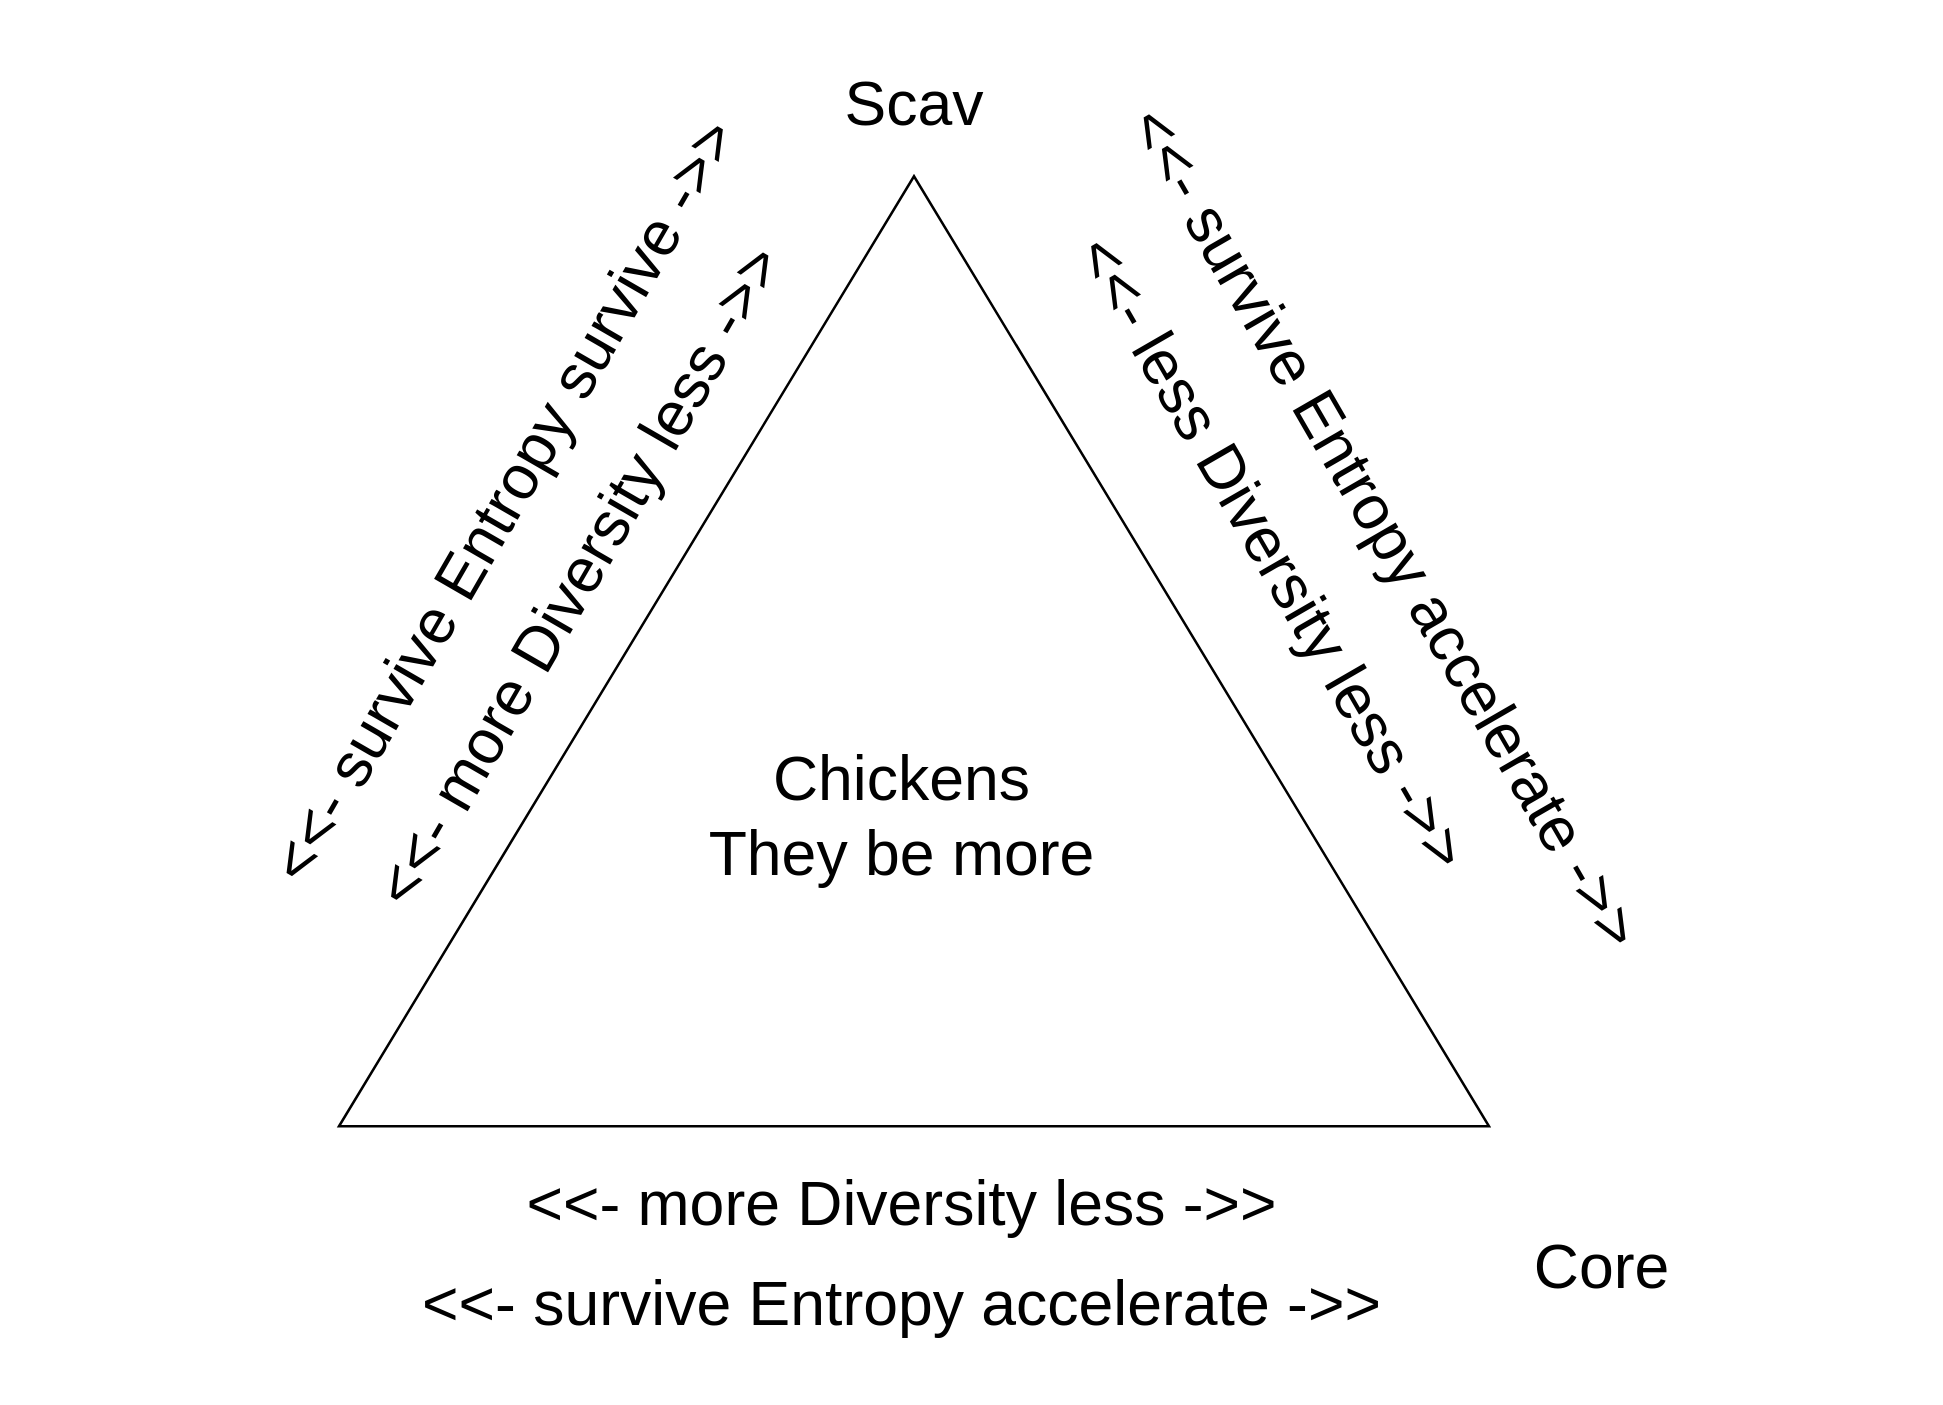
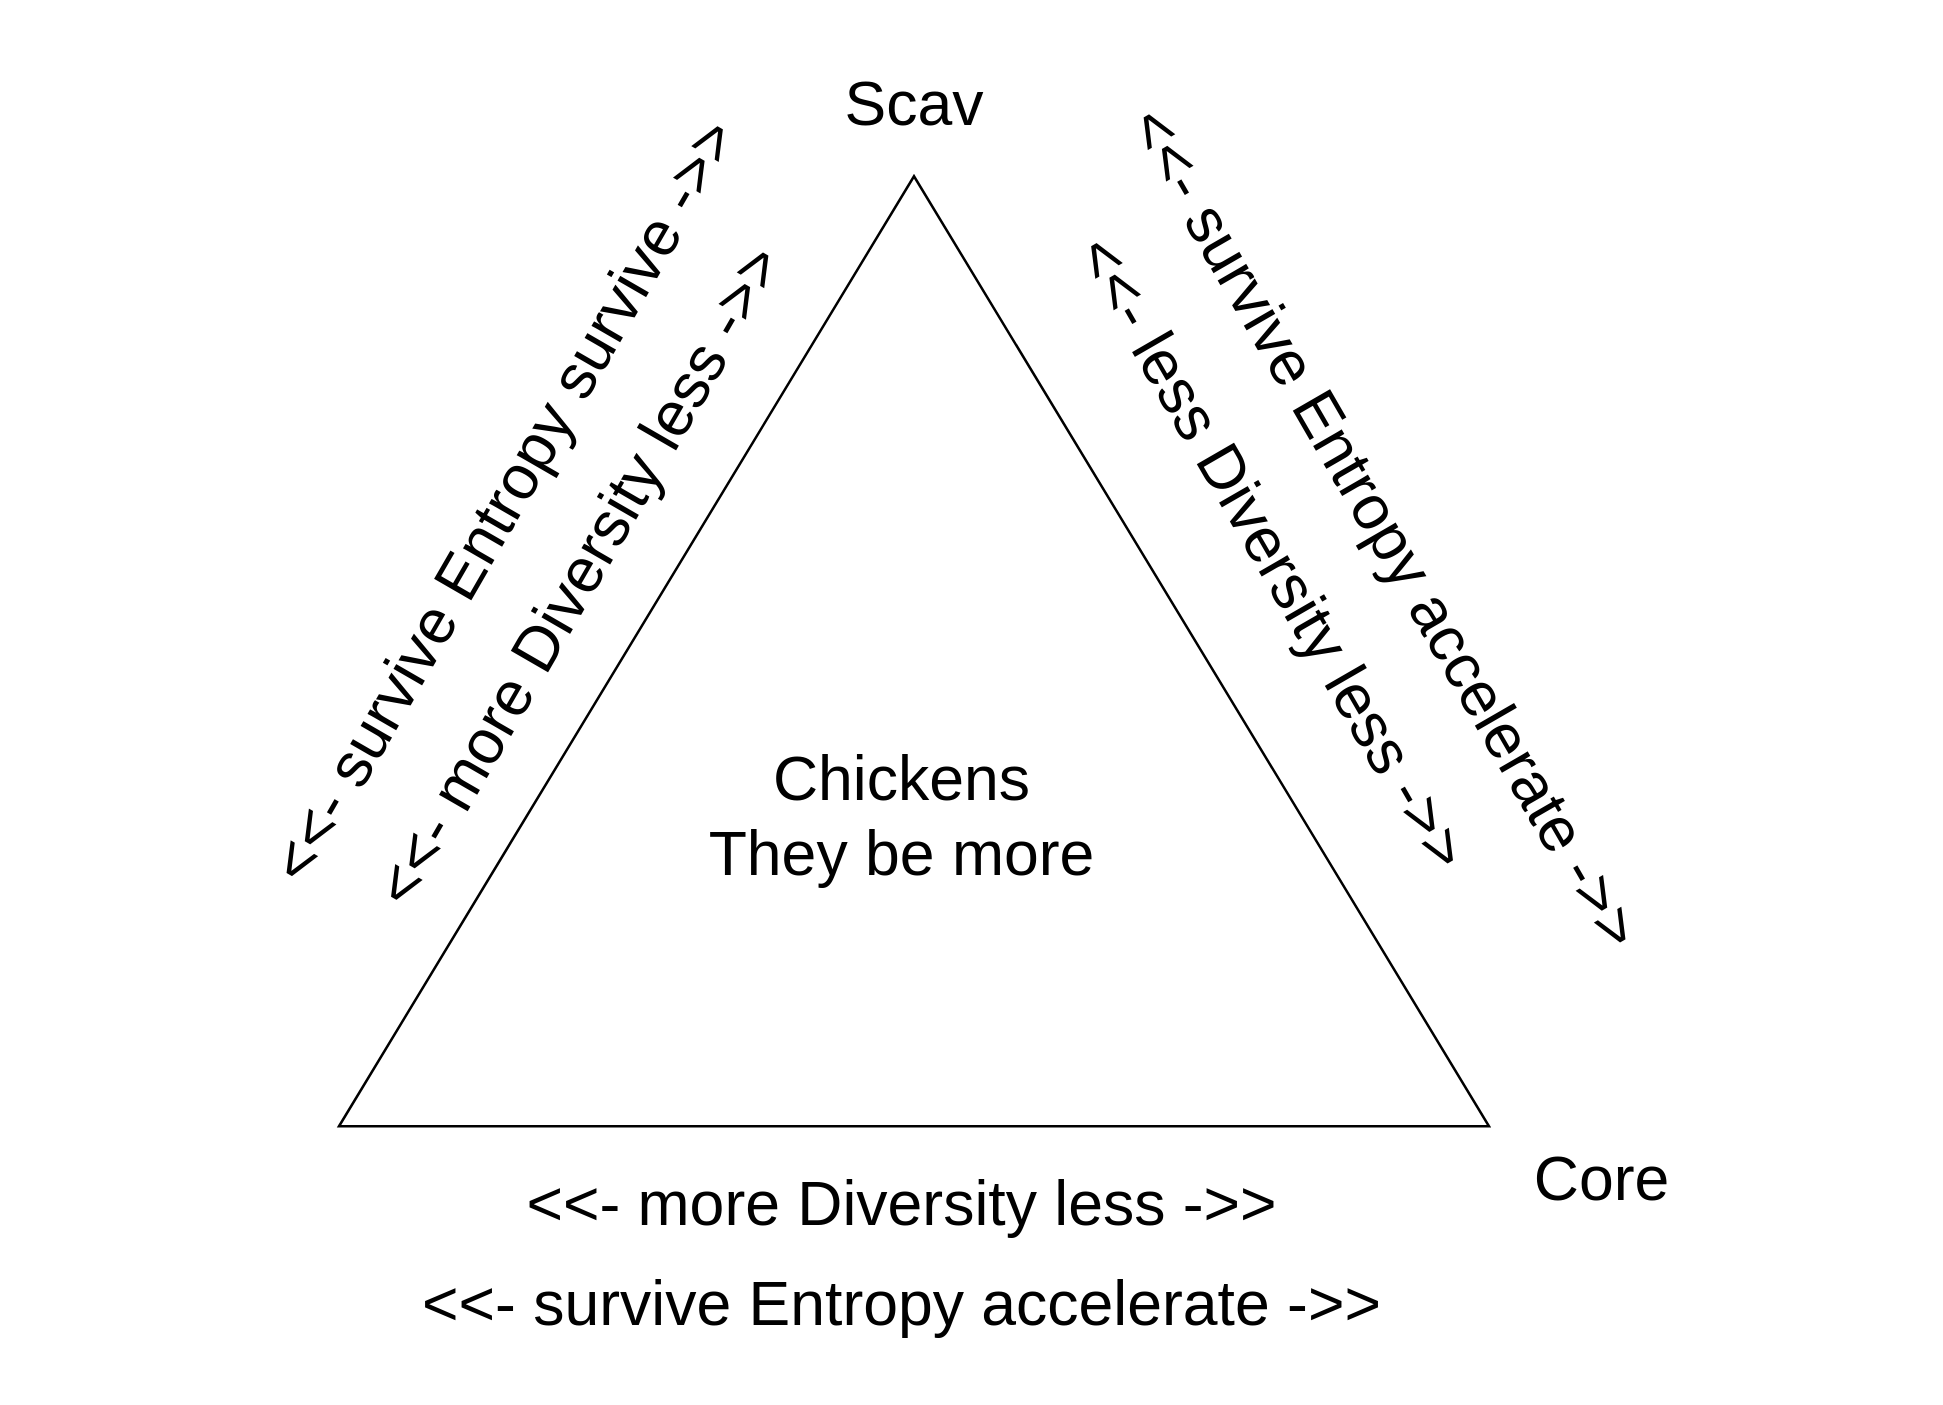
(1601, 1264) -> (1601, 1176)
